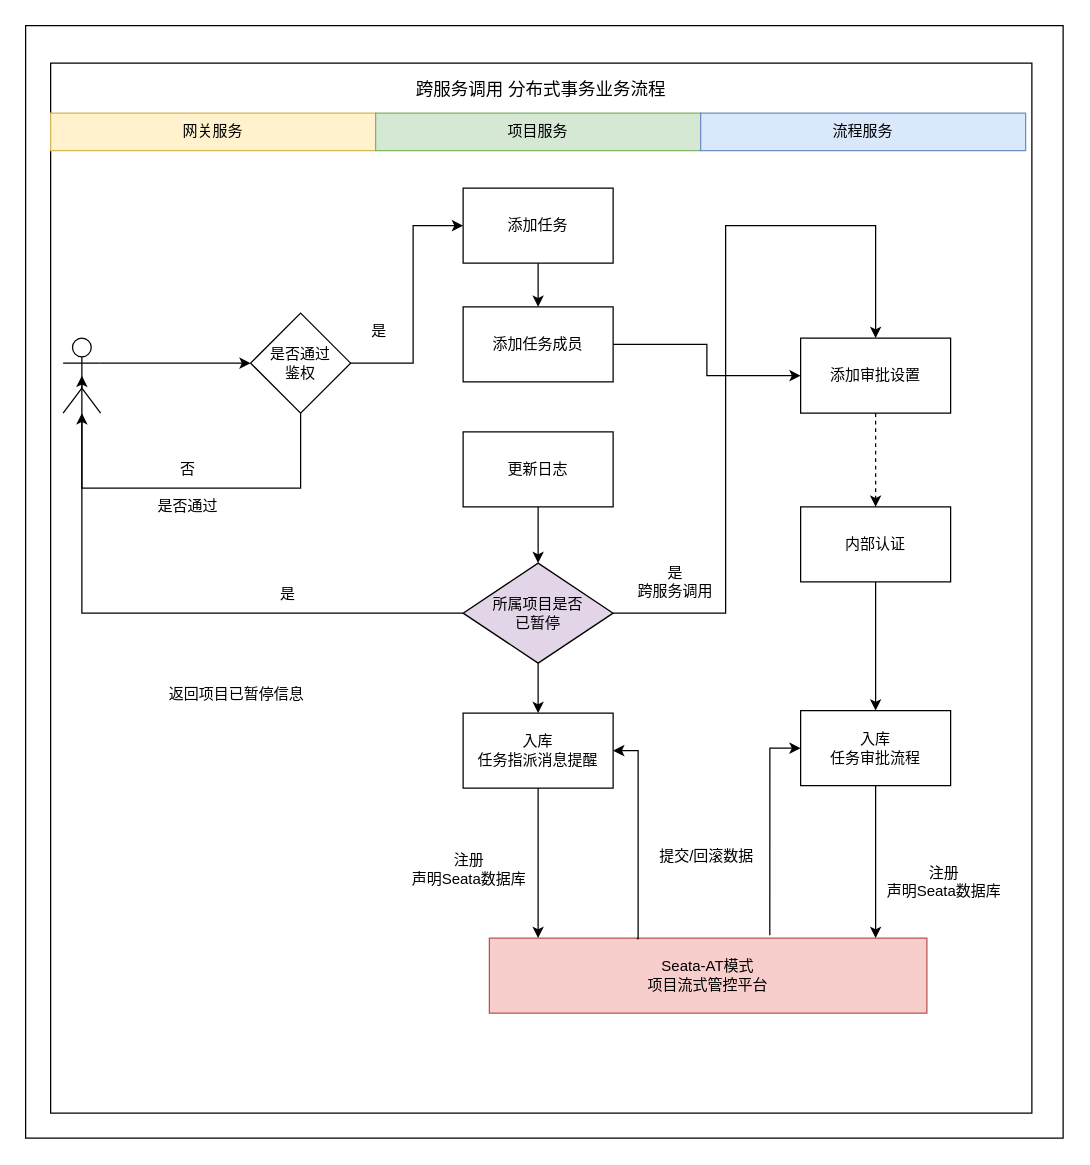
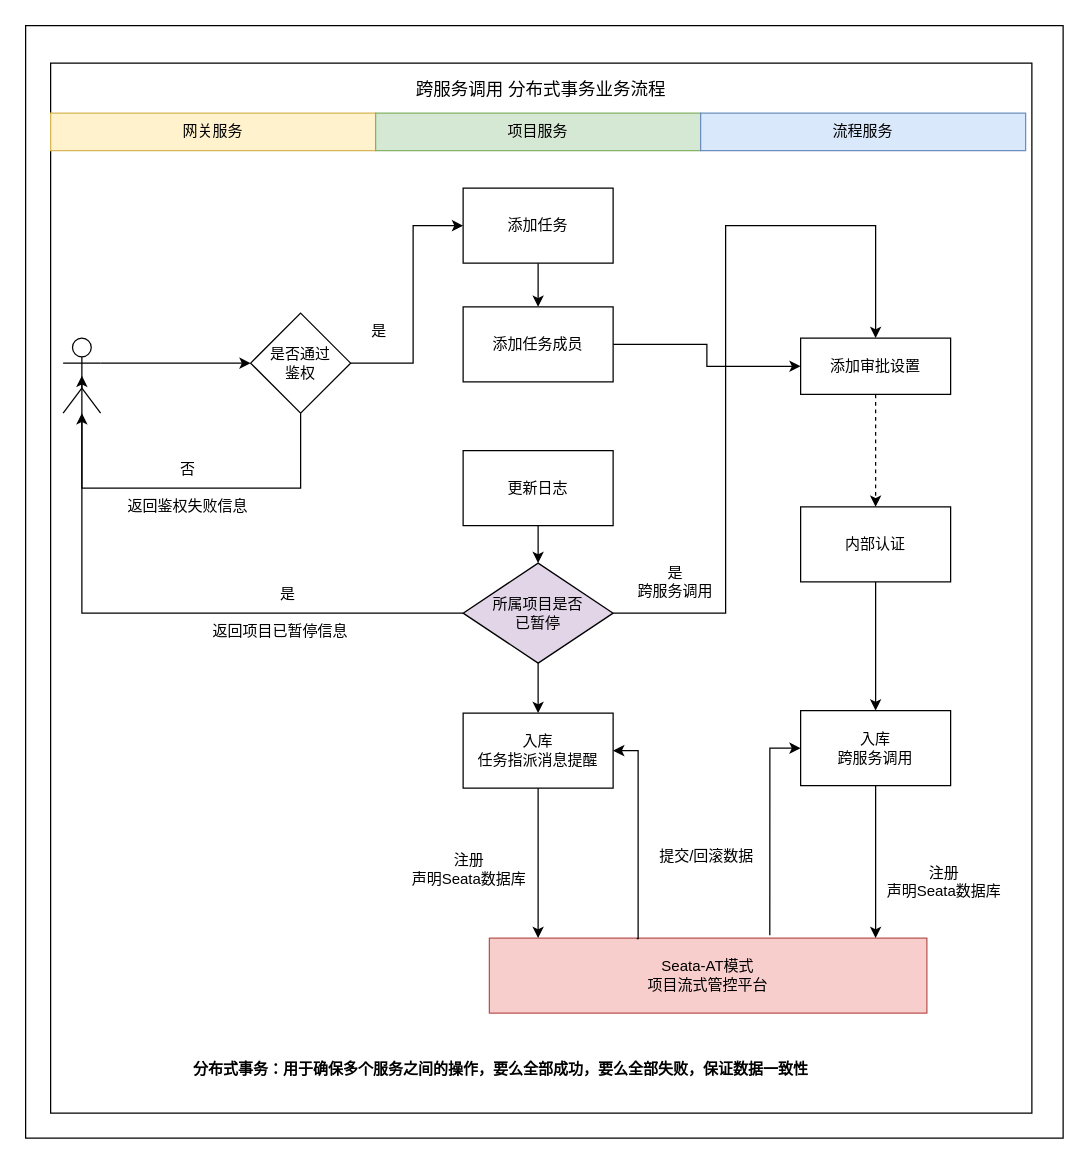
(876, 376) -> (876, 366)
(538, 469) -> (538, 488)
(188, 507) -> (188, 507)
(237, 694) -> (281, 632)
(876, 748) -> (876, 748)
none -> (501, 1069)
